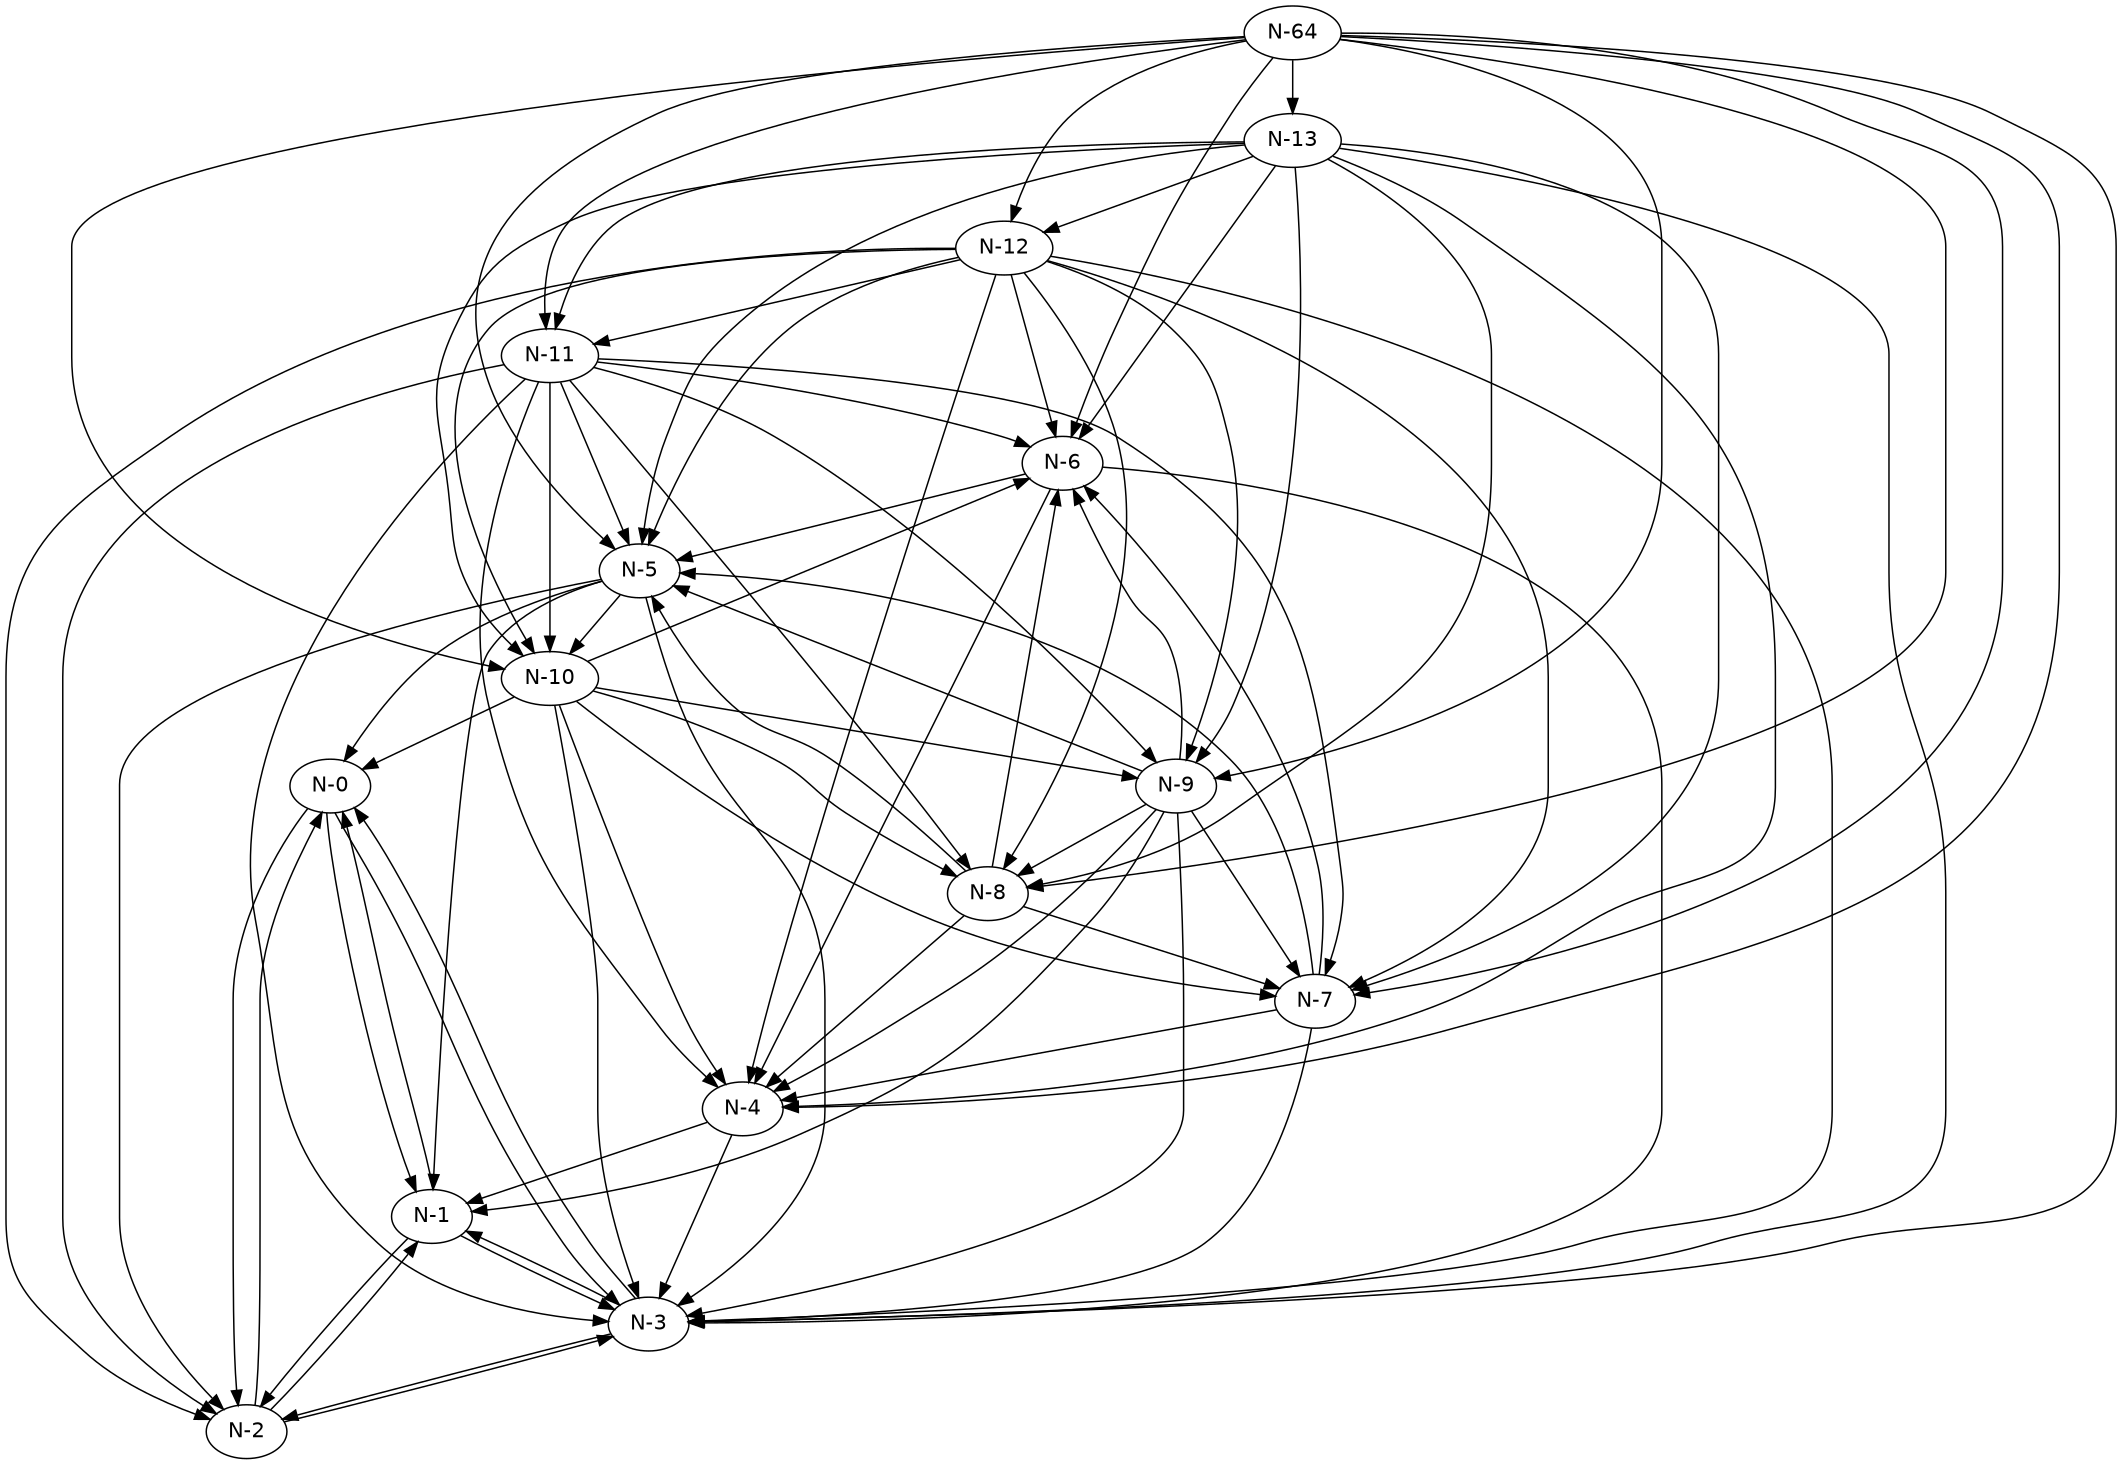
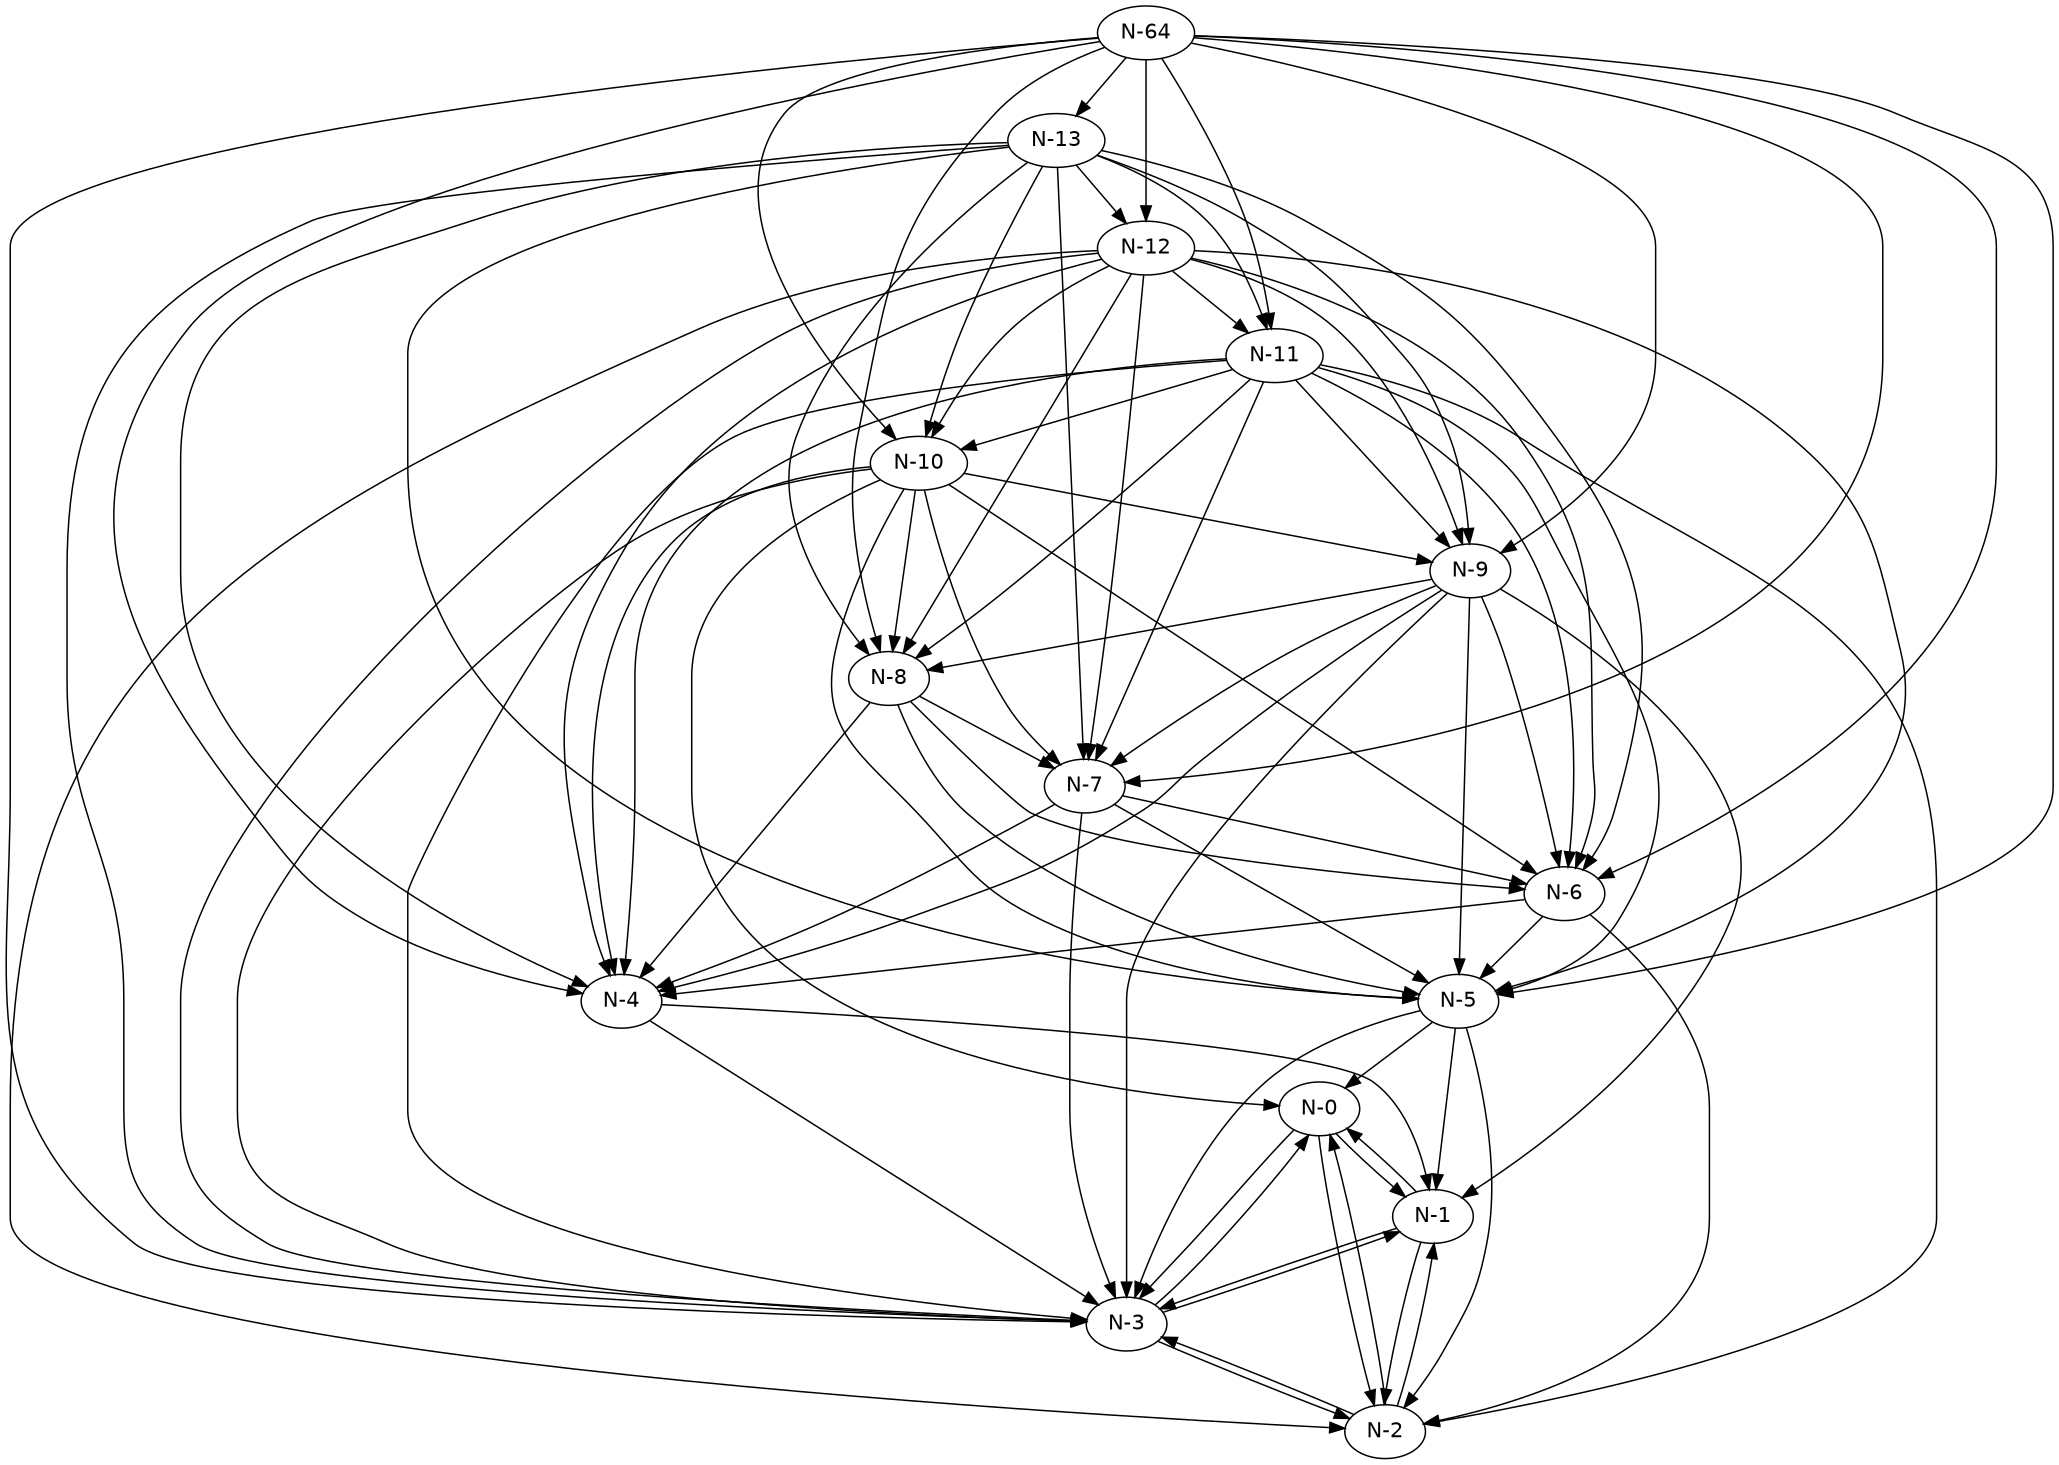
(600, 618) -> (974, 875)
(1662, 1109) -> (1708, 1227)
